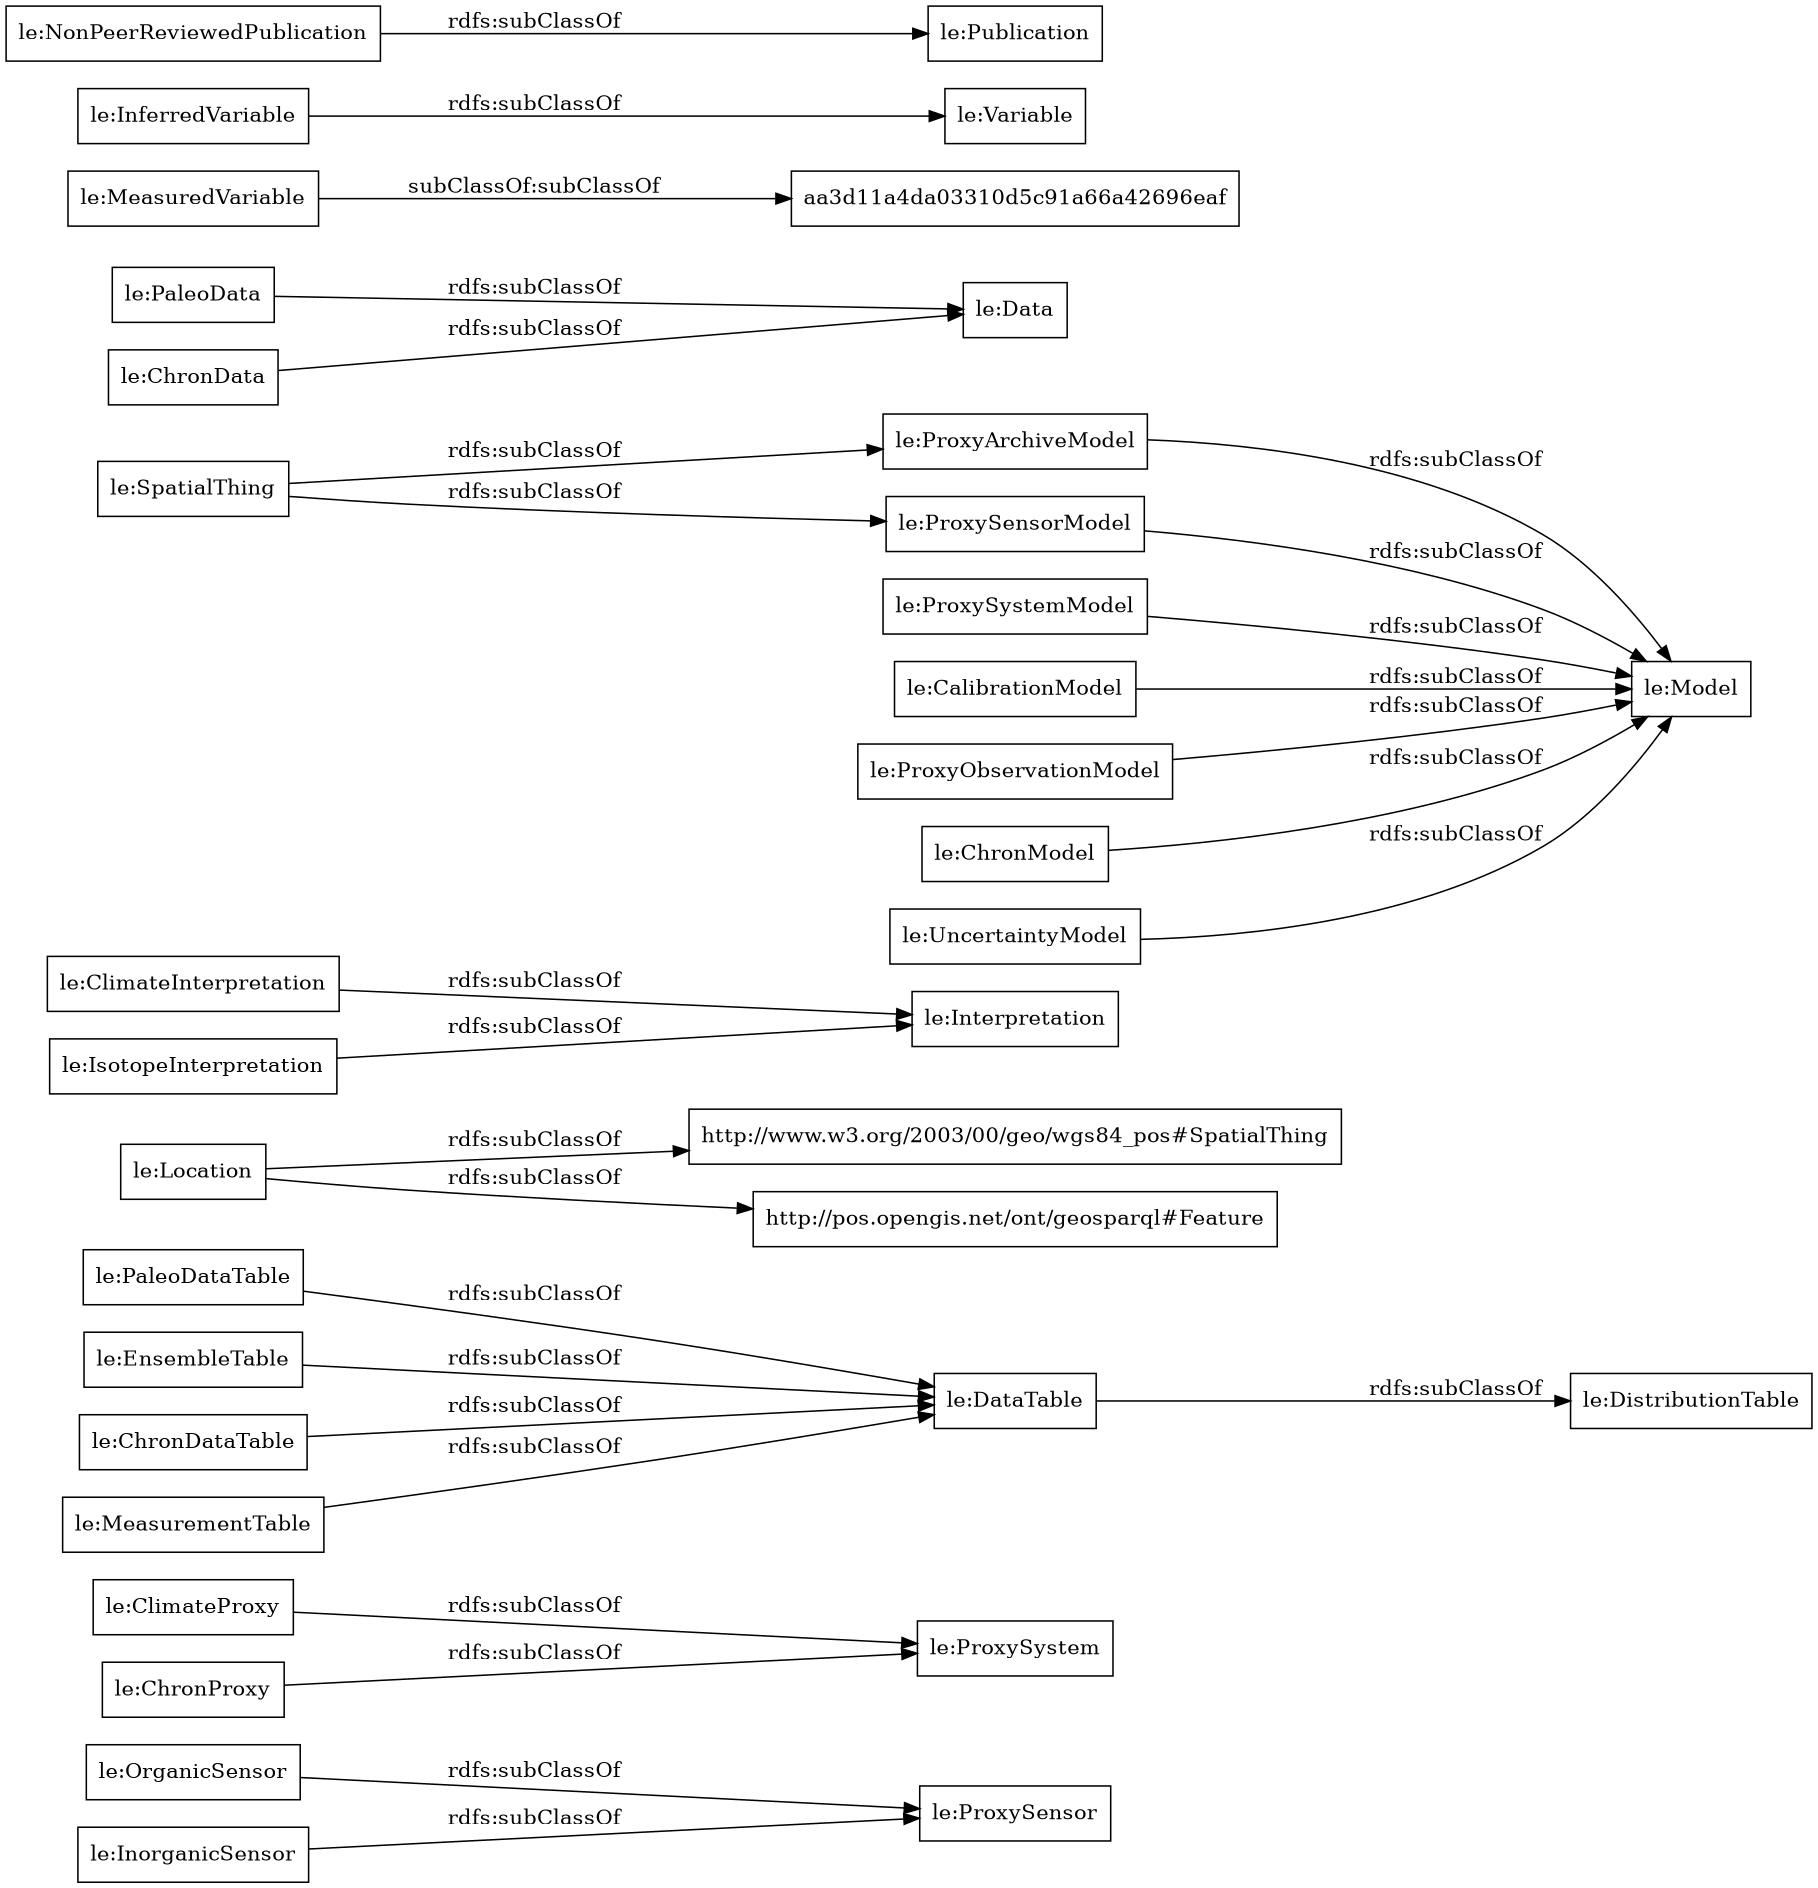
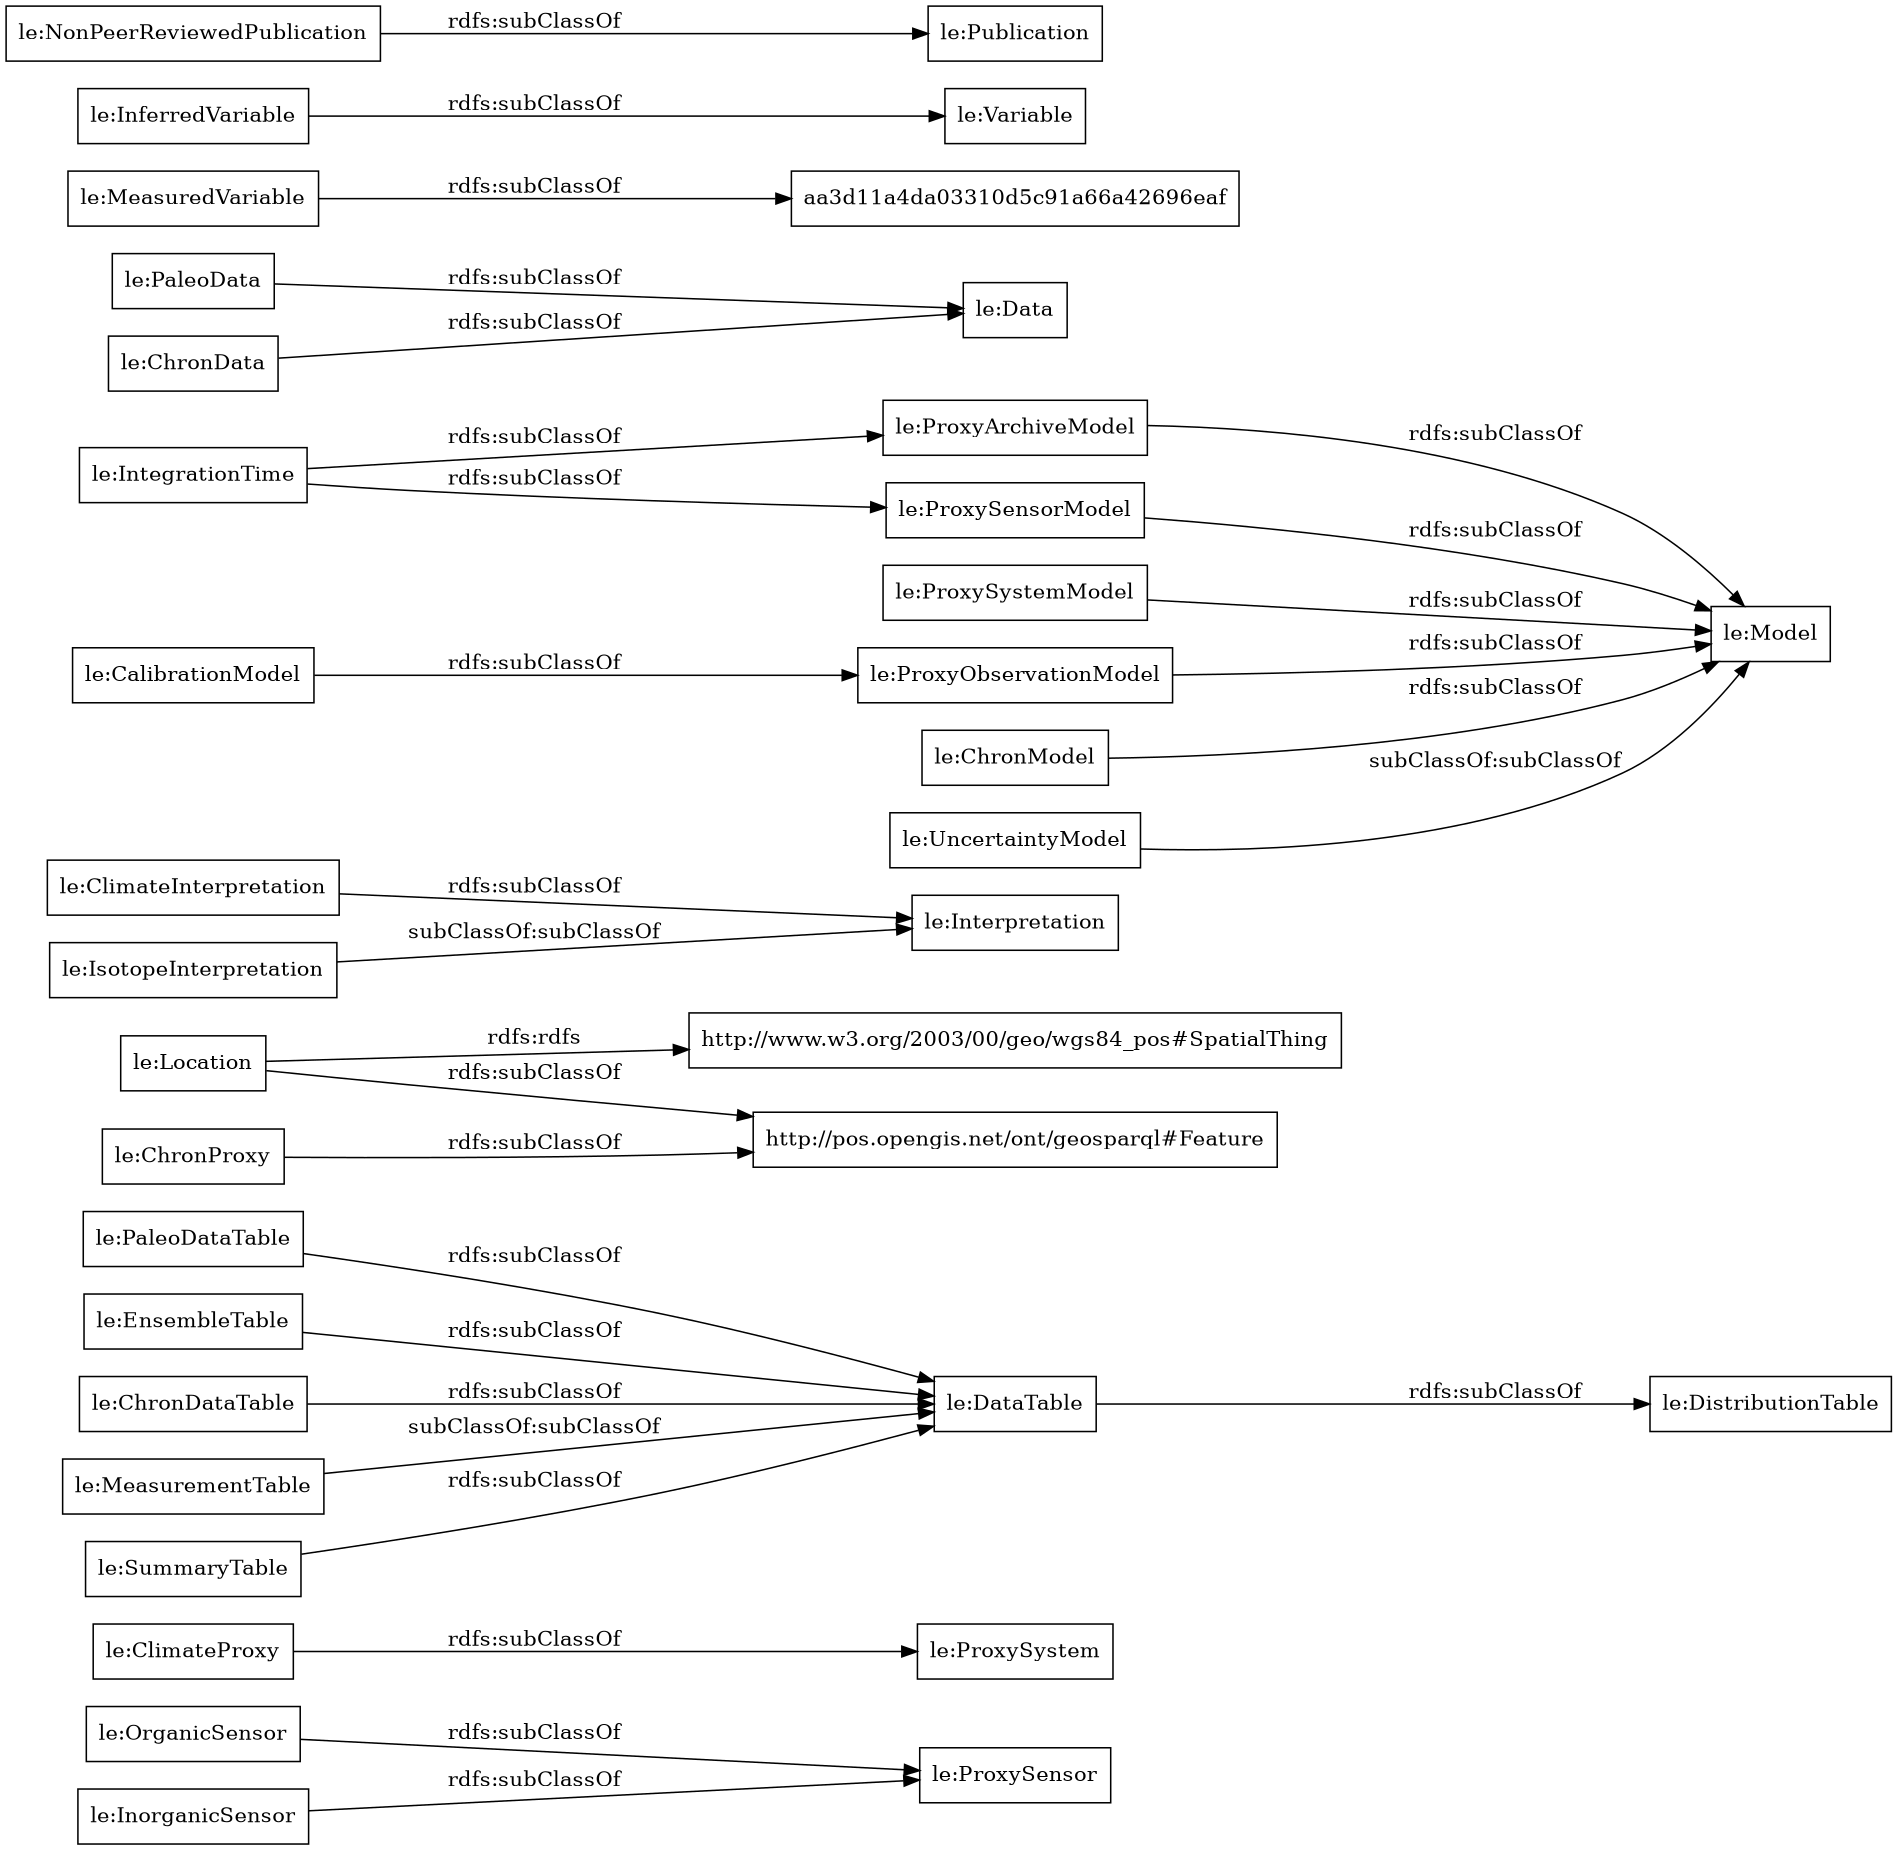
(535, 187) -> (535, 187)
(193, 489) -> (193, 475)
(1376, 689) -> (578, 675)
(1456, 835) -> (1496, 762)
(535, 1027) -> (535, 933)
(535, 1140) -> (535, 1038)
(535, 1448) -> (535, 1428)
none -> (193, 1569)
(593, 1670) -> (511, 1157)
